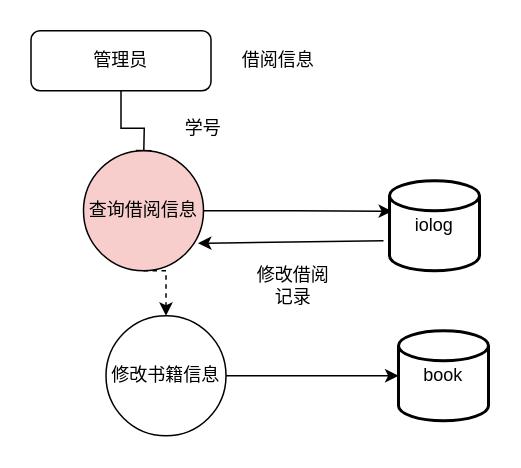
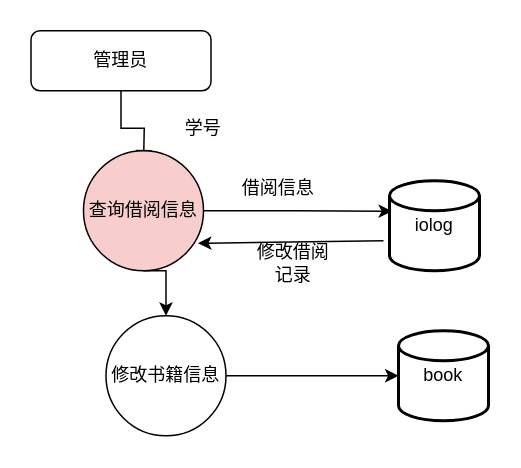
(278, 61) -> (278, 188)
(166, 279) -> (166, 279)
(293, 286) -> (293, 263)
